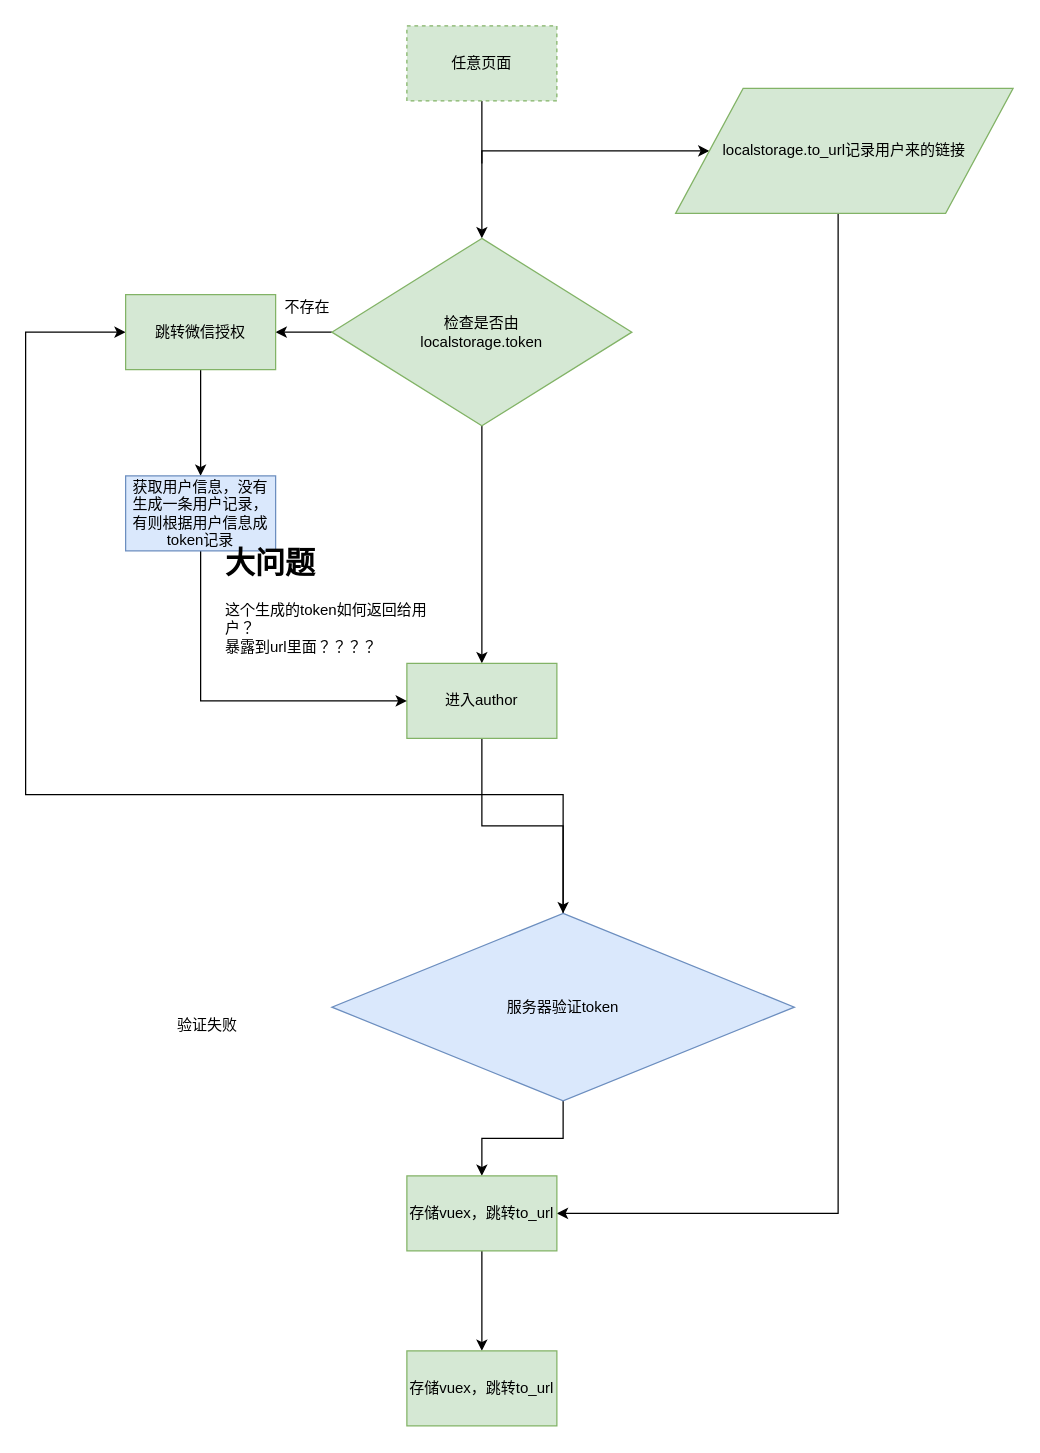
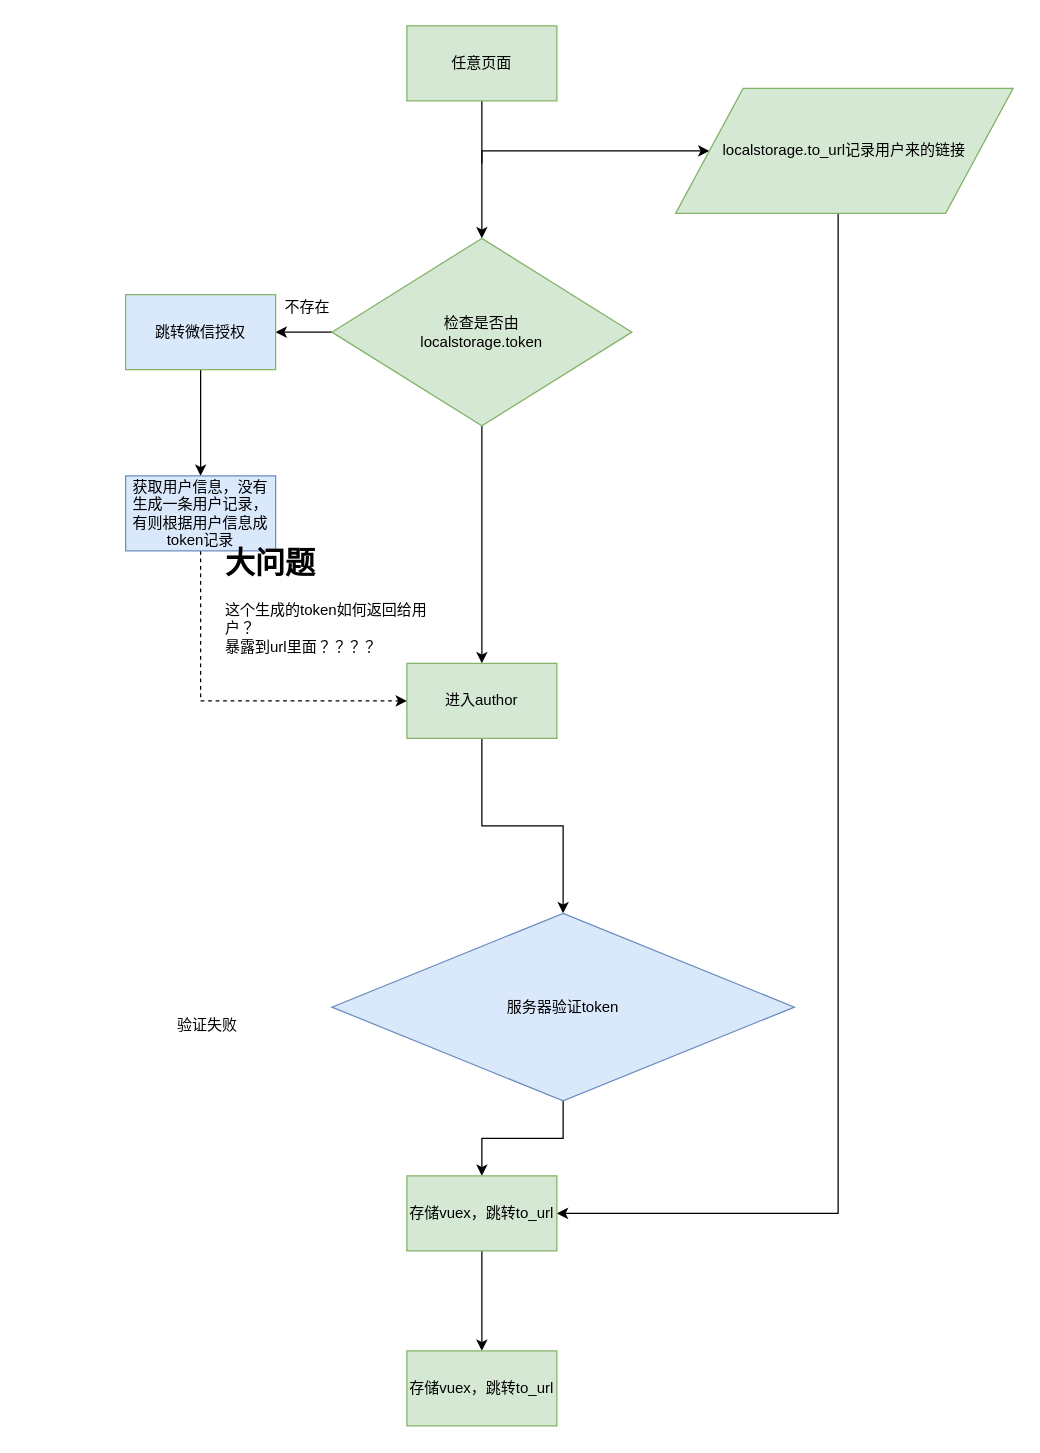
(482, 63) -> (482, 63)
(201, 332) -> (201, 332)
(224, 701) -> (224, 701)
(32, 794) -> none
